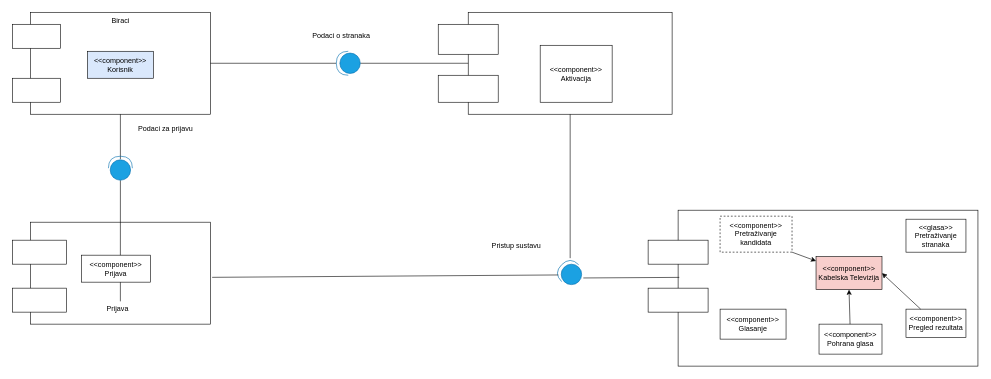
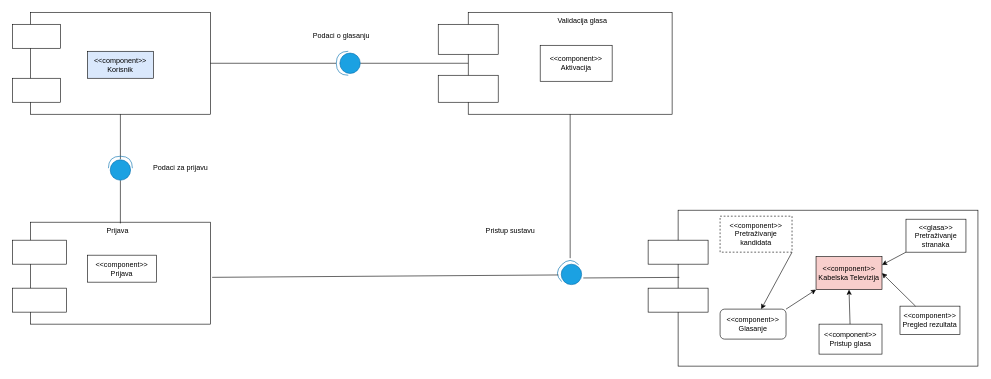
(120, 21) -> none
none -> (570, 21)
(341, 36) -> (341, 36)
(576, 74) -> (576, 63)
(165, 129) -> (180, 168)
(516, 246) -> (510, 231)
(803, 256) -> (777, 280)
none -> (897, 257)
(116, 269) -> (122, 269)
none -> (799, 301)
(117, 309) -> (117, 231)
(753, 324) -> (753, 324)
(936, 324) -> (930, 321)
(851, 339) -> (851, 339)
